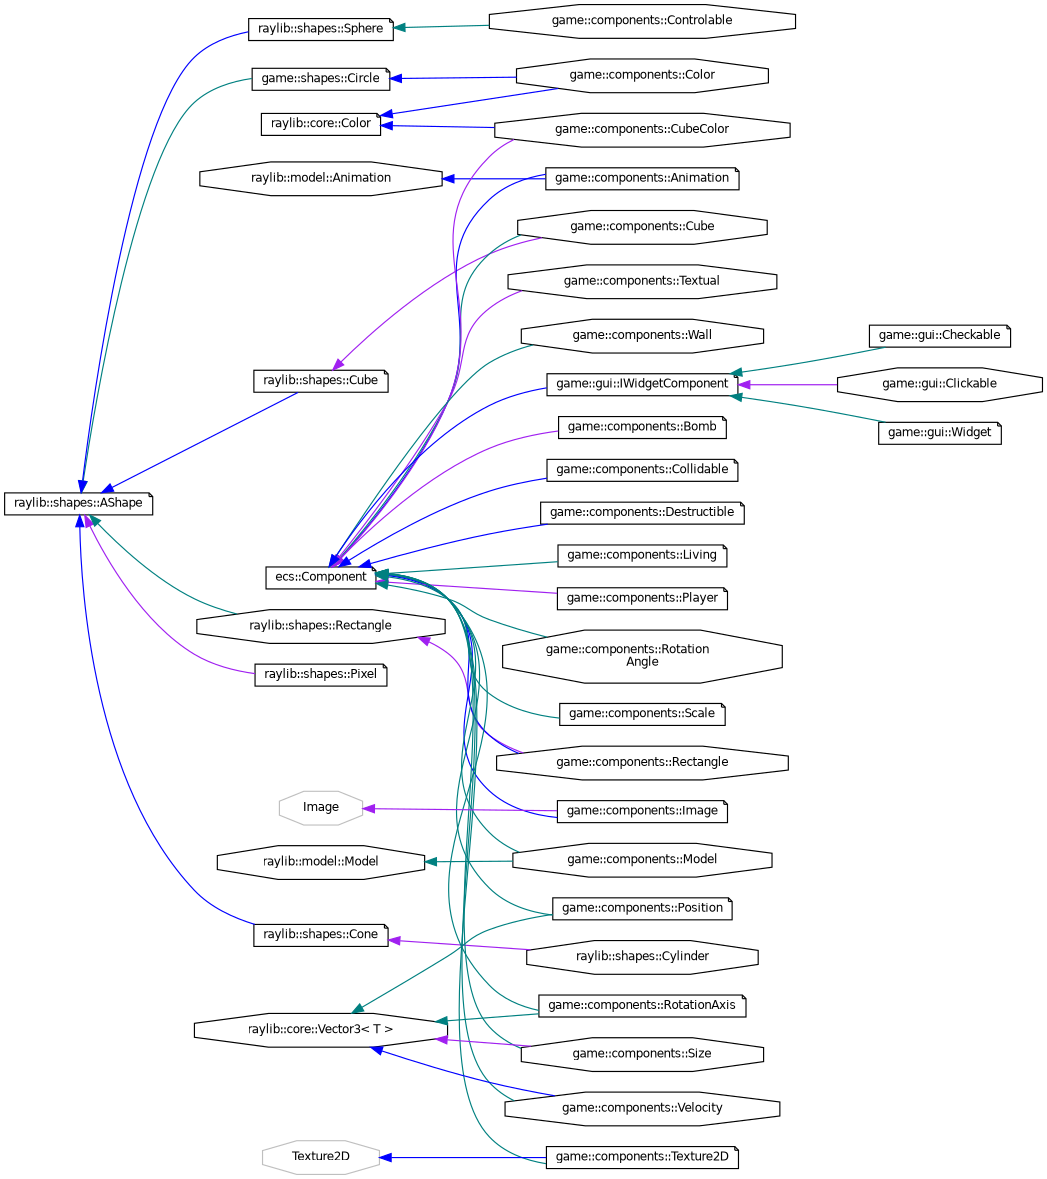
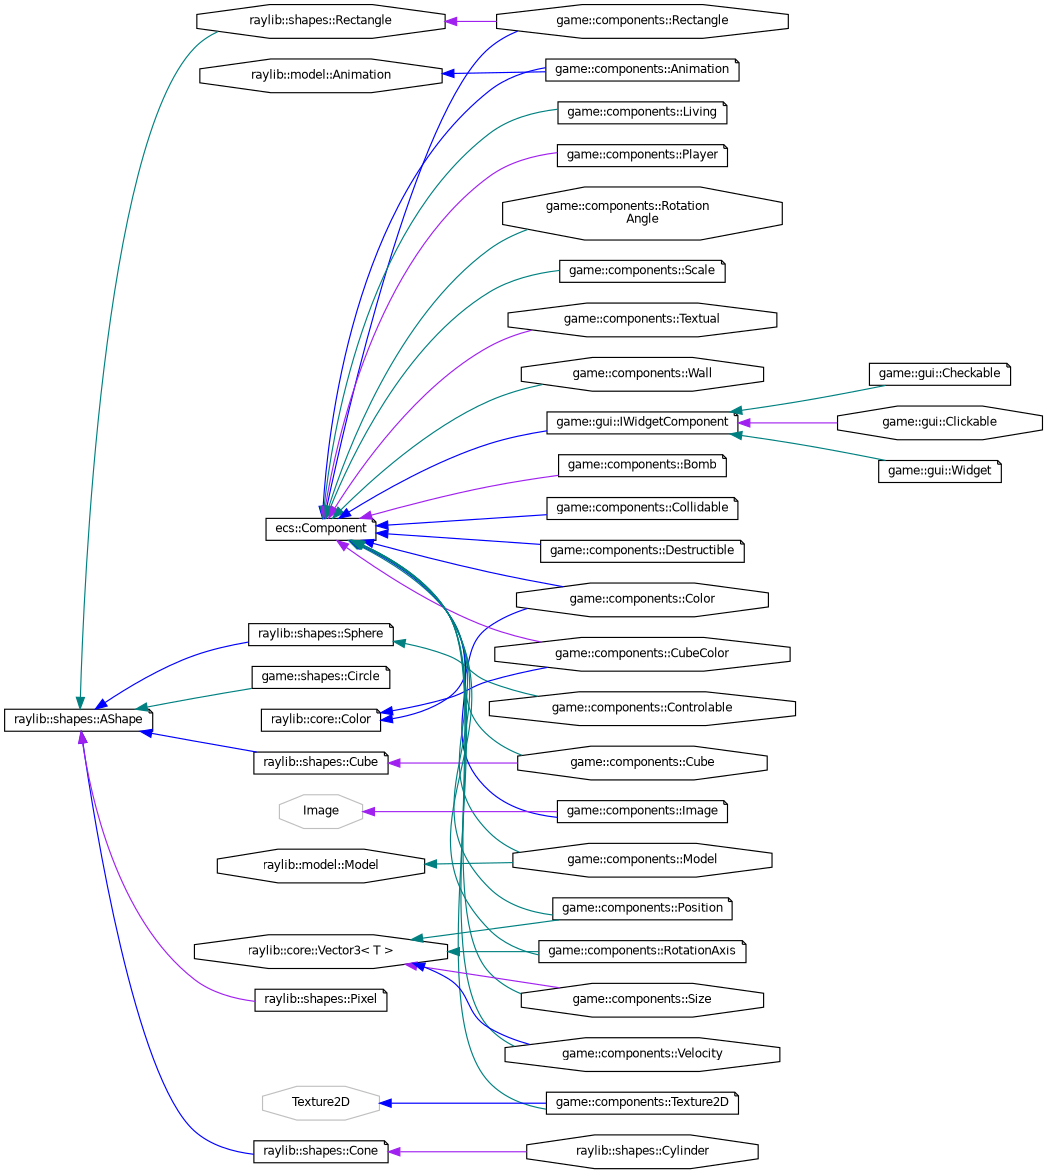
(459, 78) -> (467, 567)
